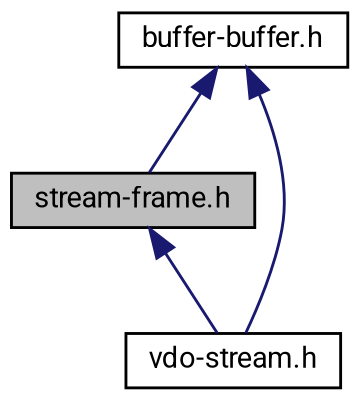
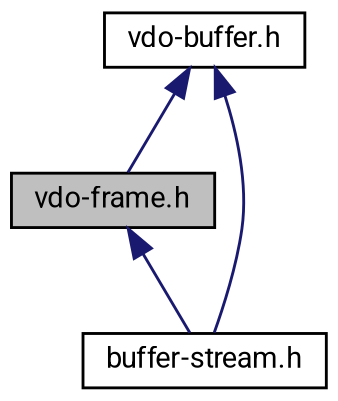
(233, 40) -> (205, 40)
(133, 200) -> (113, 200)
(233, 361) -> (205, 361)
